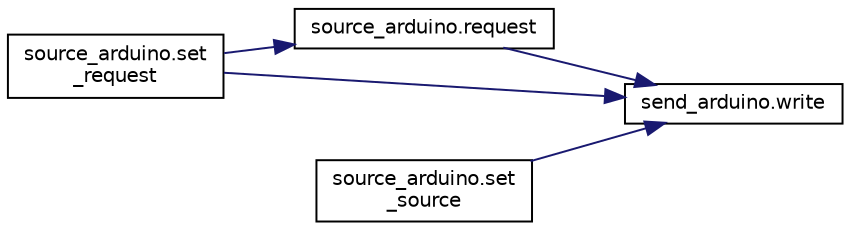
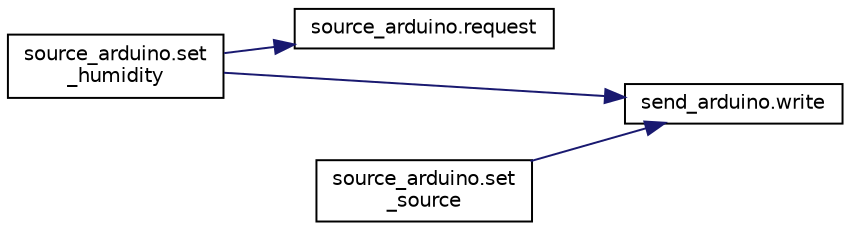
(569, 64) -> none
(116, 66) -> (116, 66)
